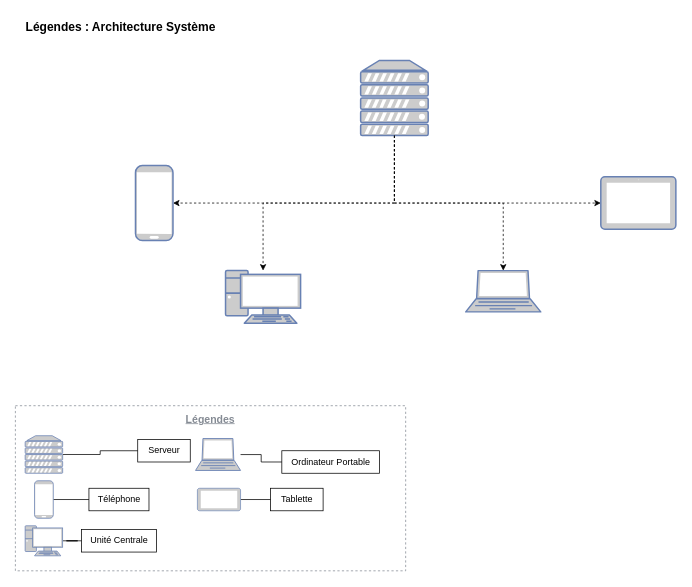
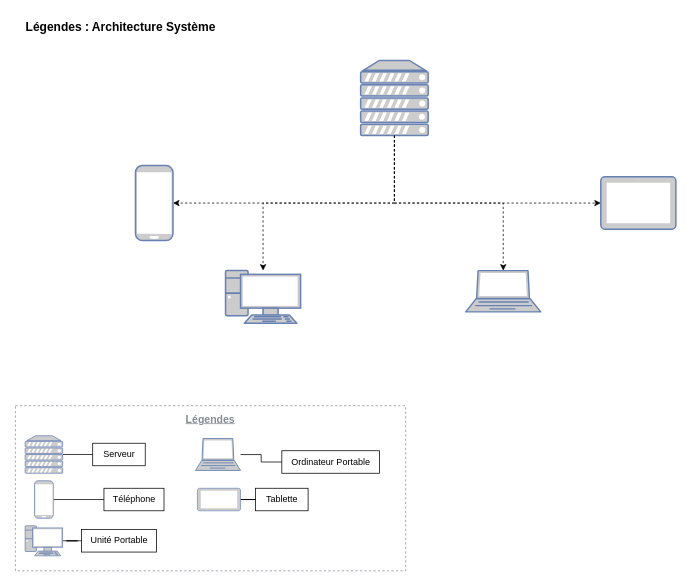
(164, 450) -> (119, 454)
(119, 499) -> (134, 499)
(297, 499) -> (282, 499)
(119, 540) -> (119, 540)
